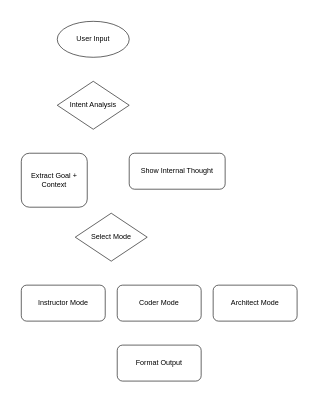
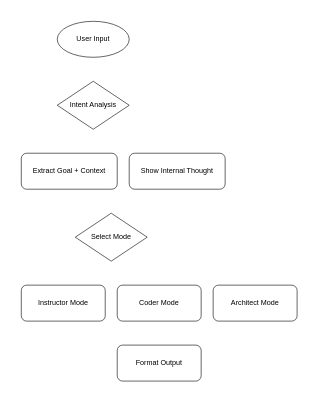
(54, 180) -> (69, 171)
